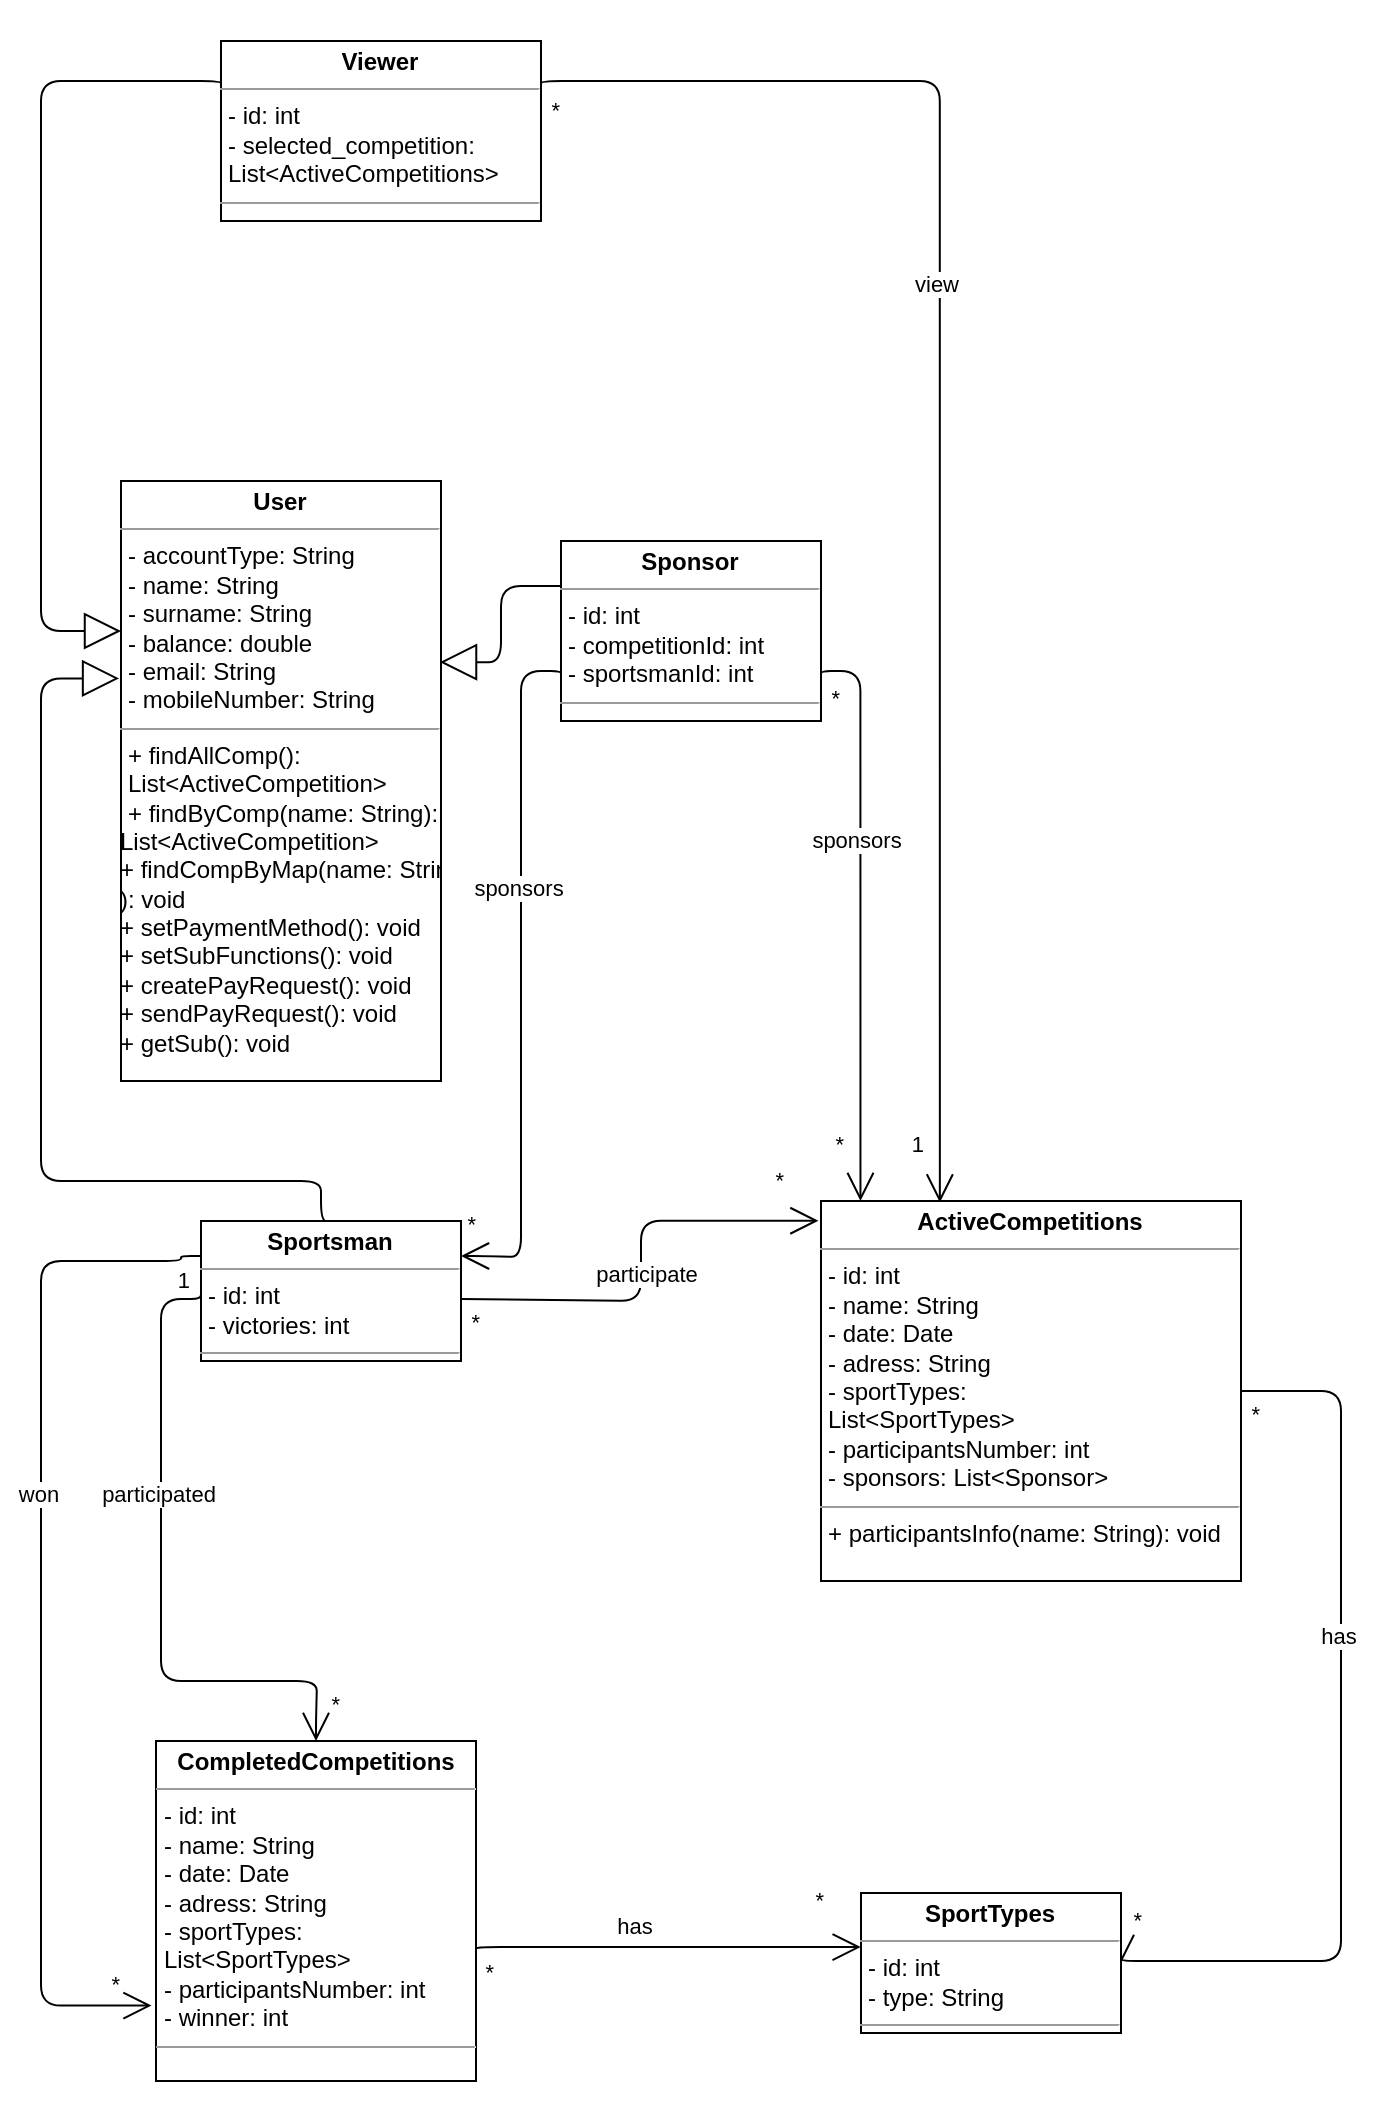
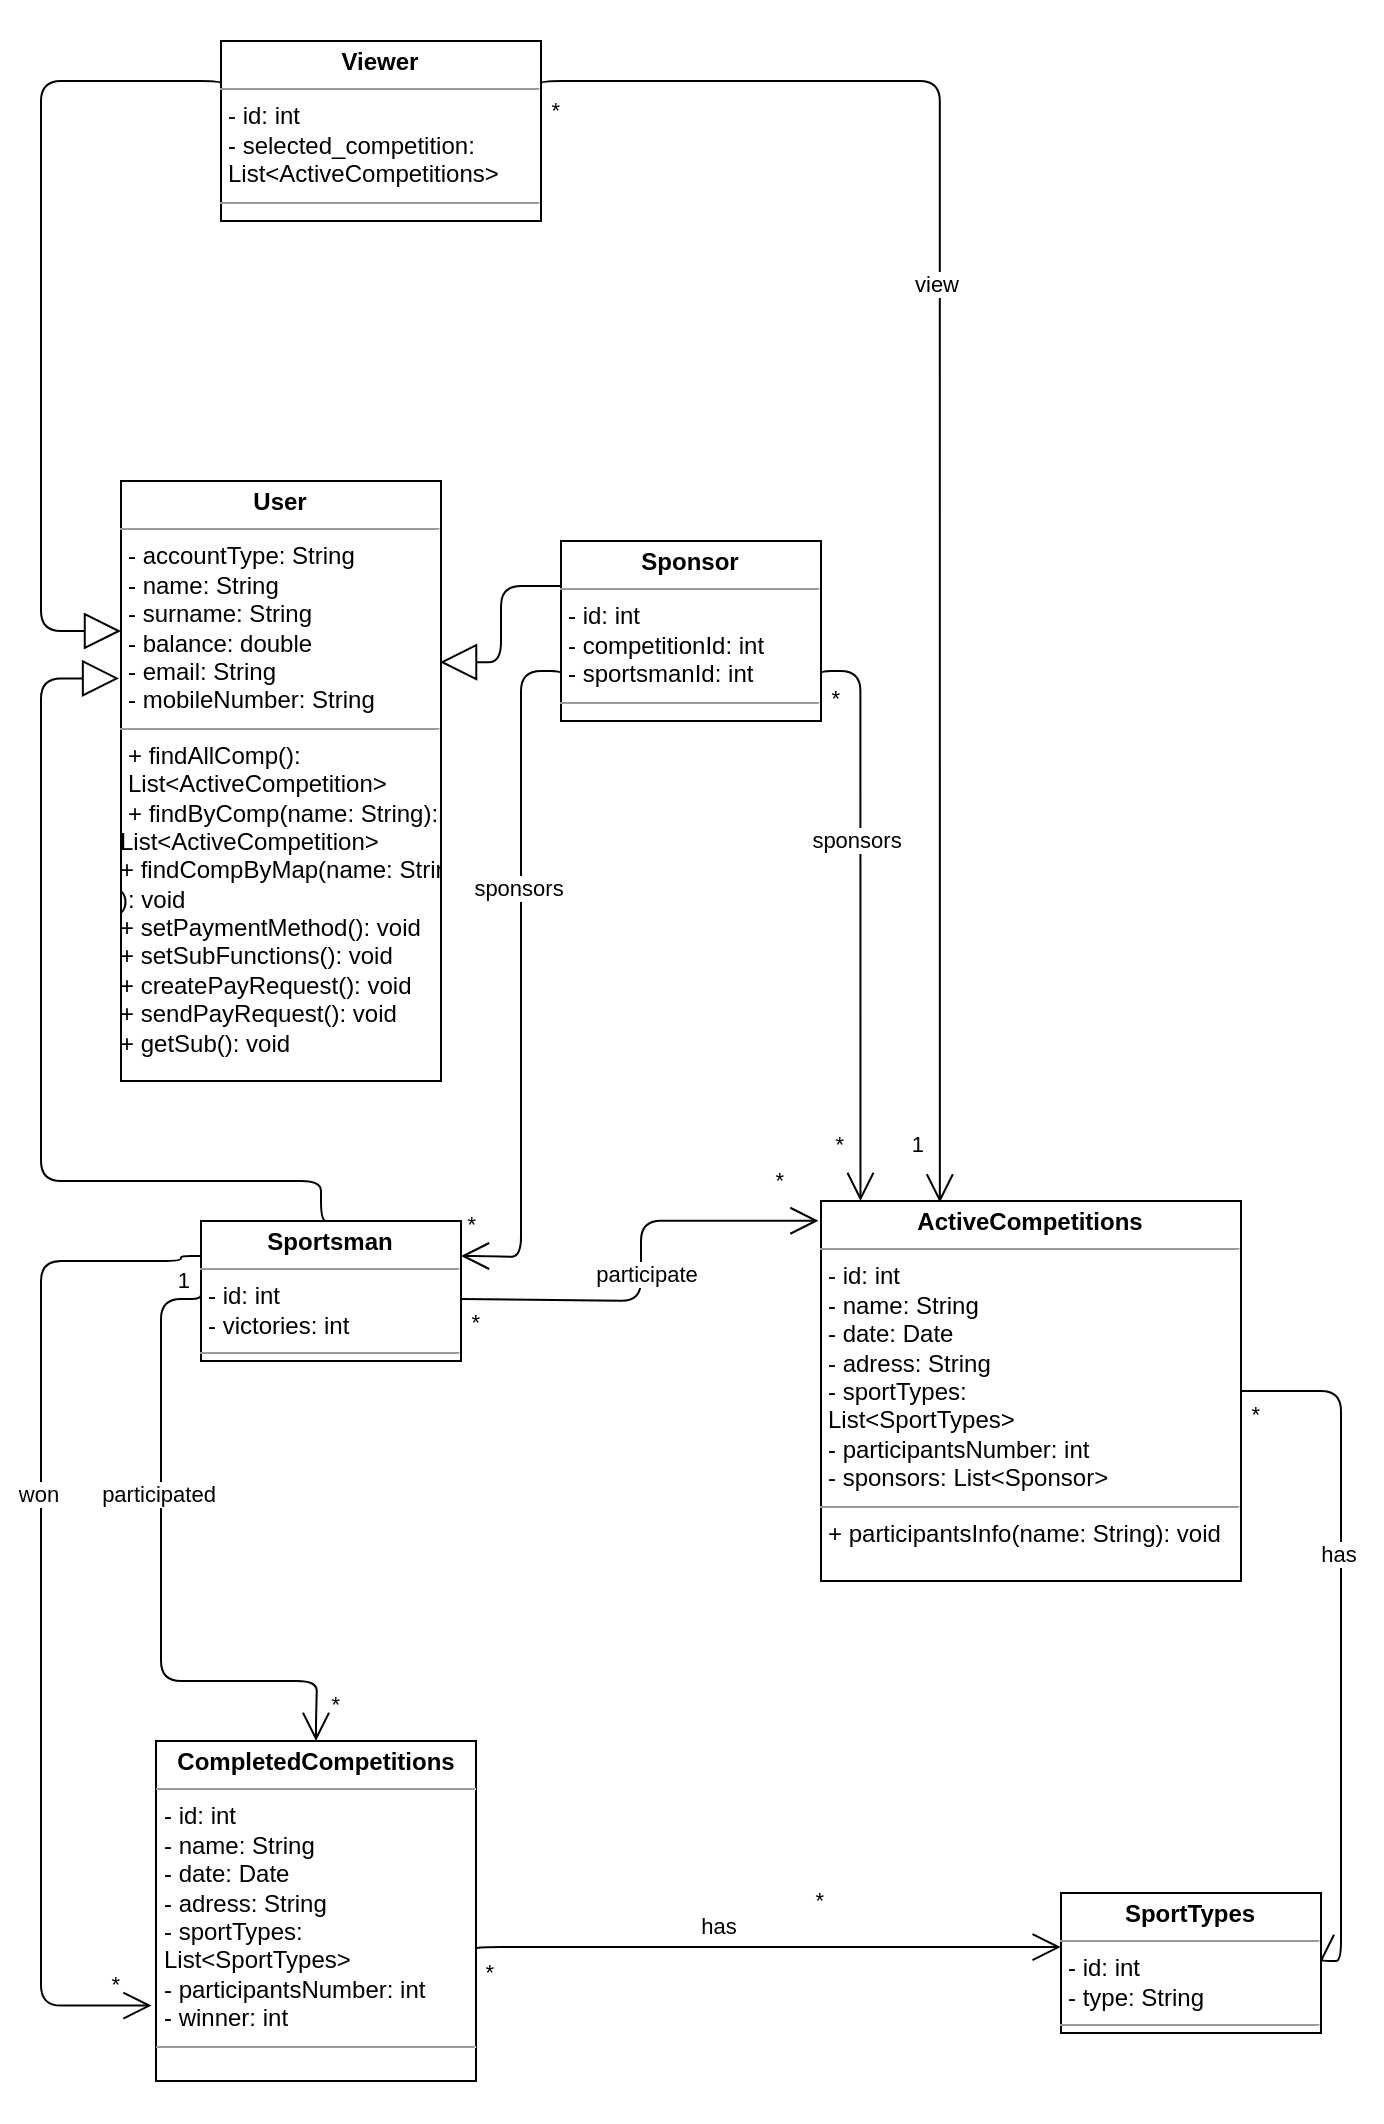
(991, 1963) -> (1191, 1963)
